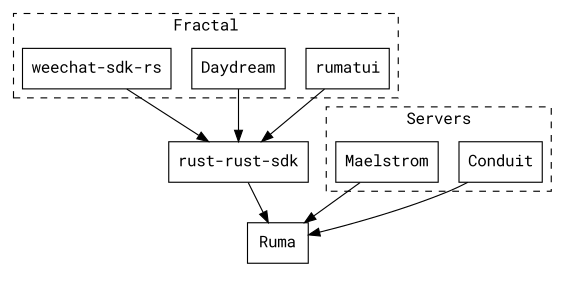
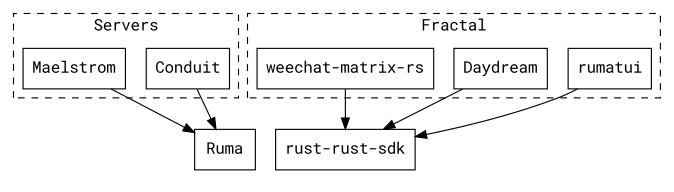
(97, 69) -> (345, 69)
(256, 197) -> none
